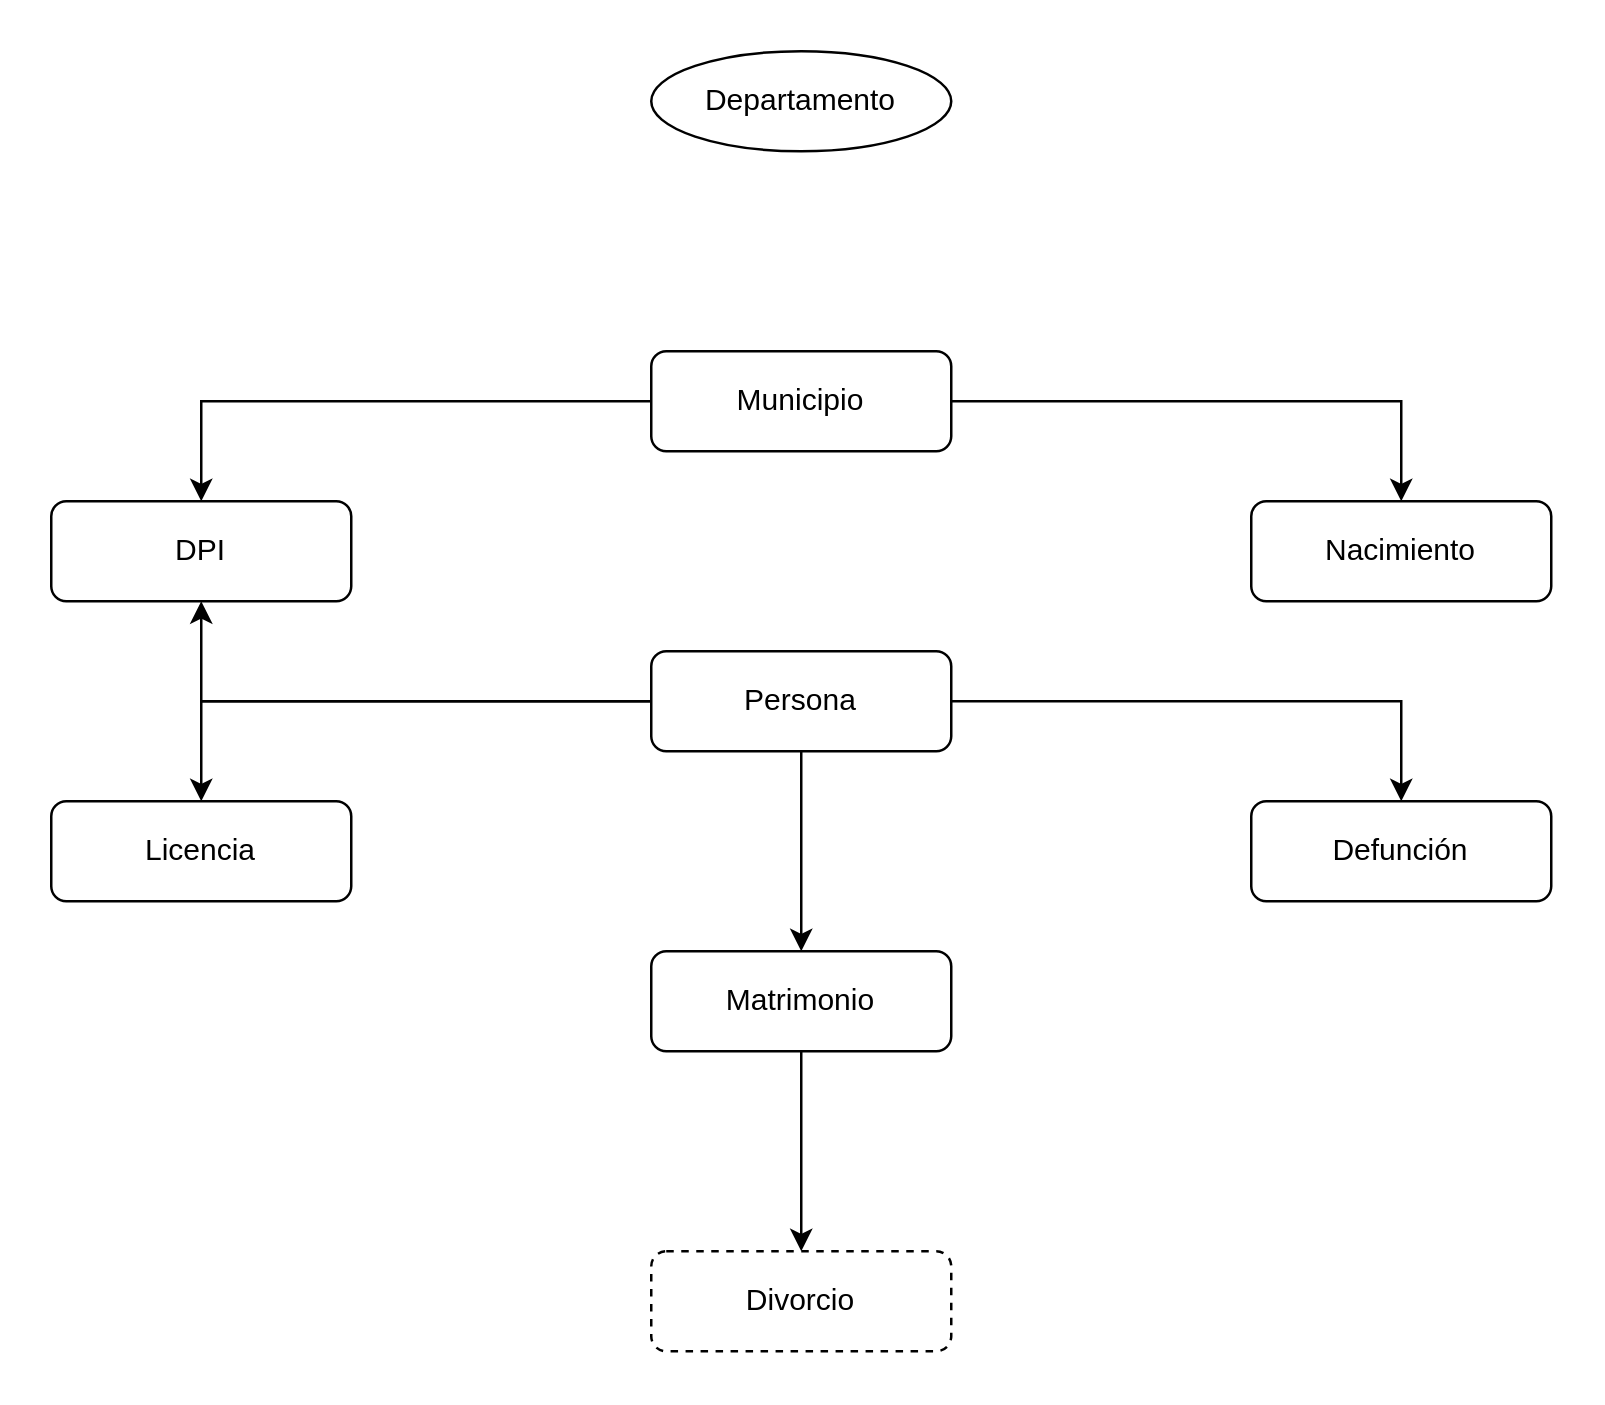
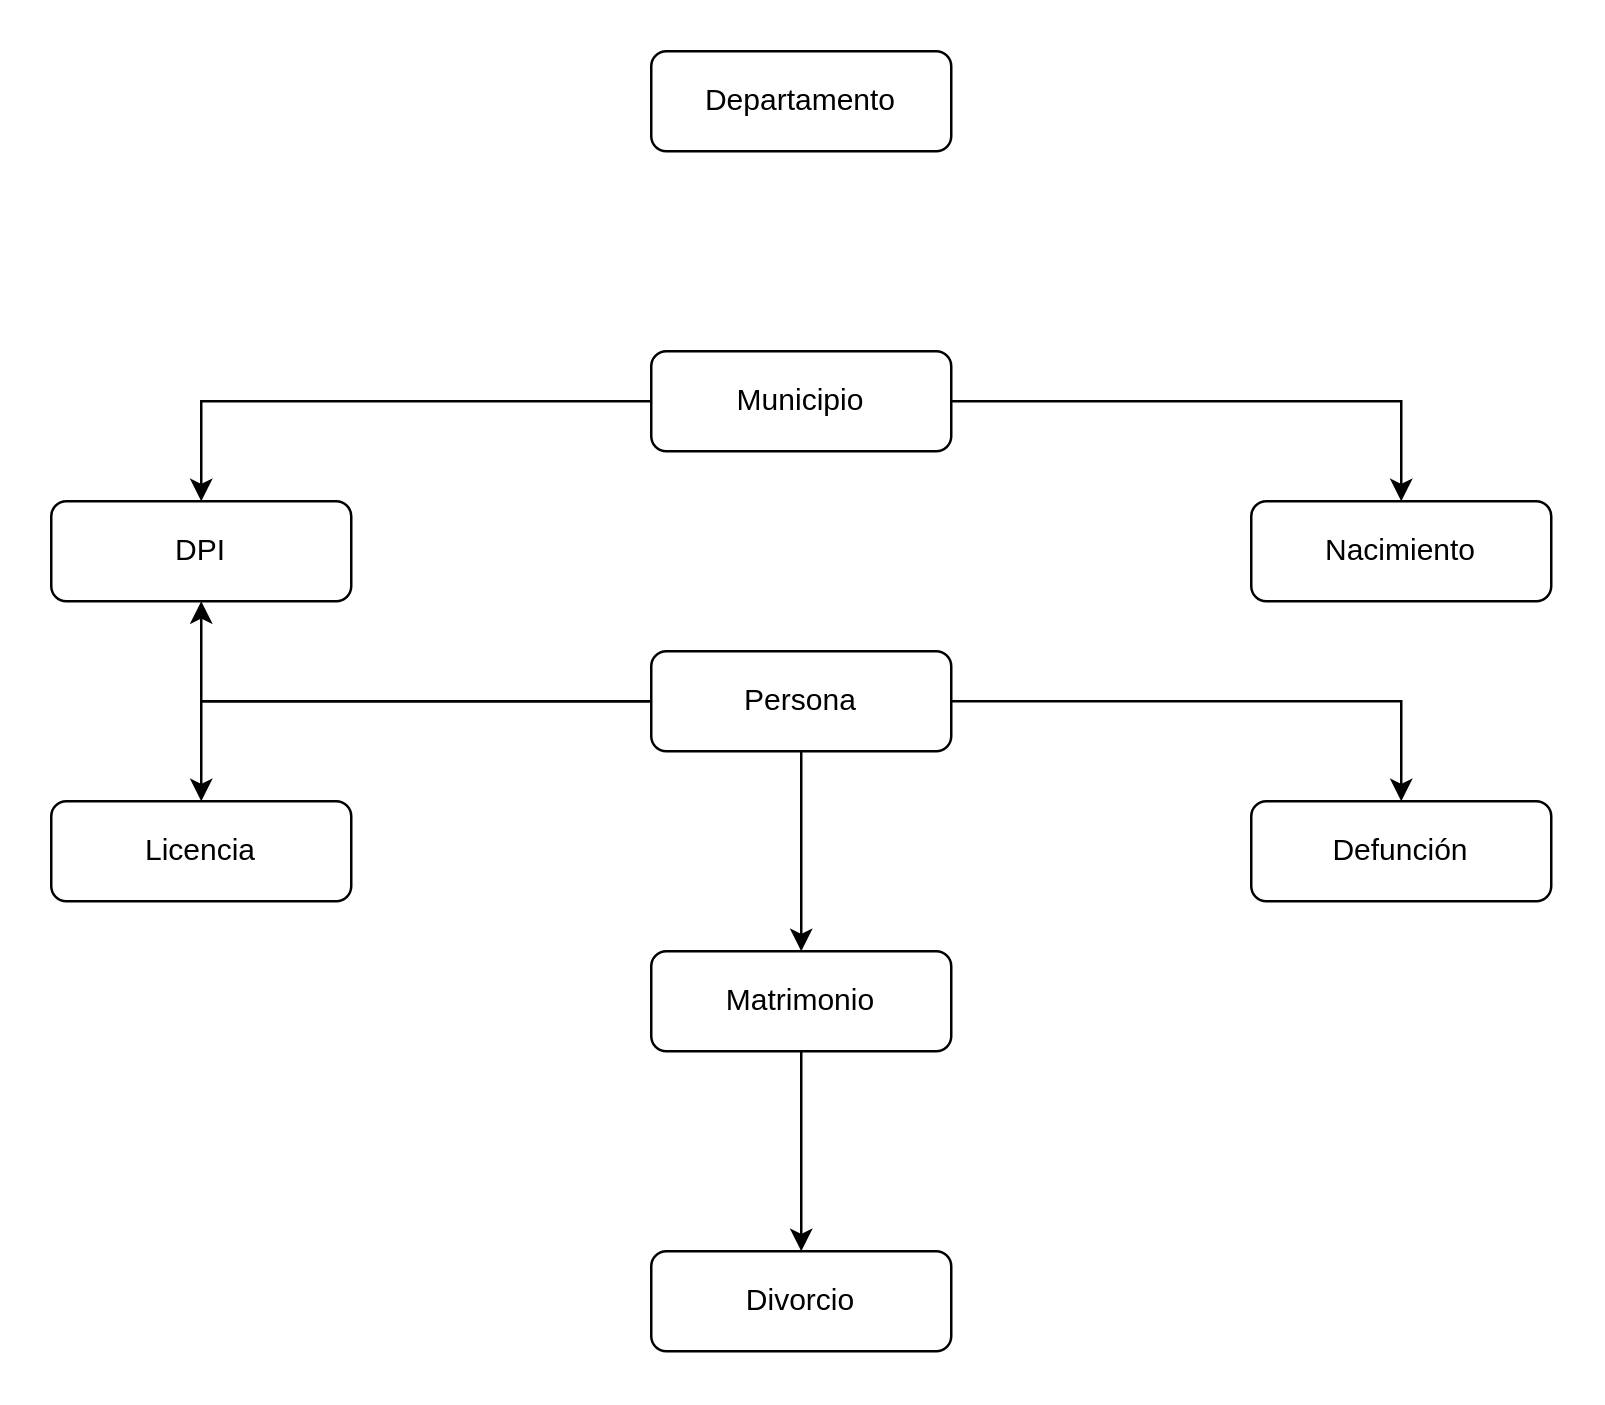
(801, 101) -> (801, 101)
(801, 1301) -> (801, 1301)
